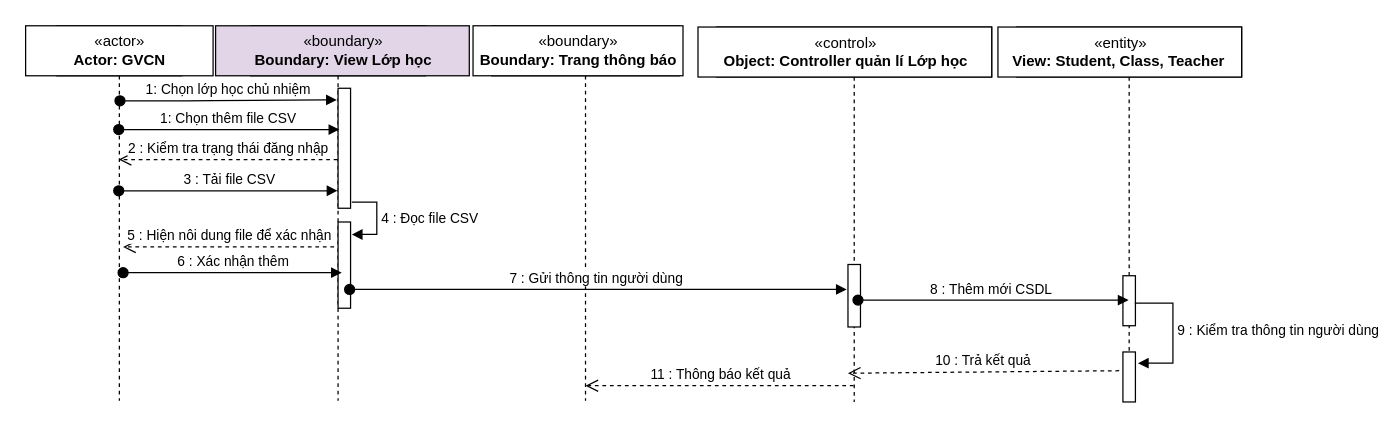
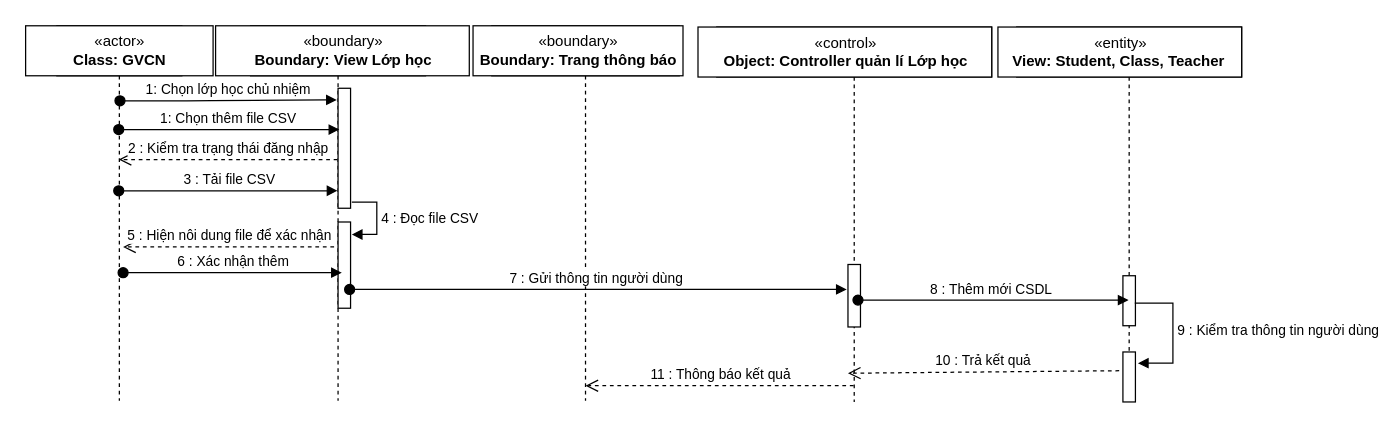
(120, 51) -> (120, 51)
(343, 51) -> (343, 51)
